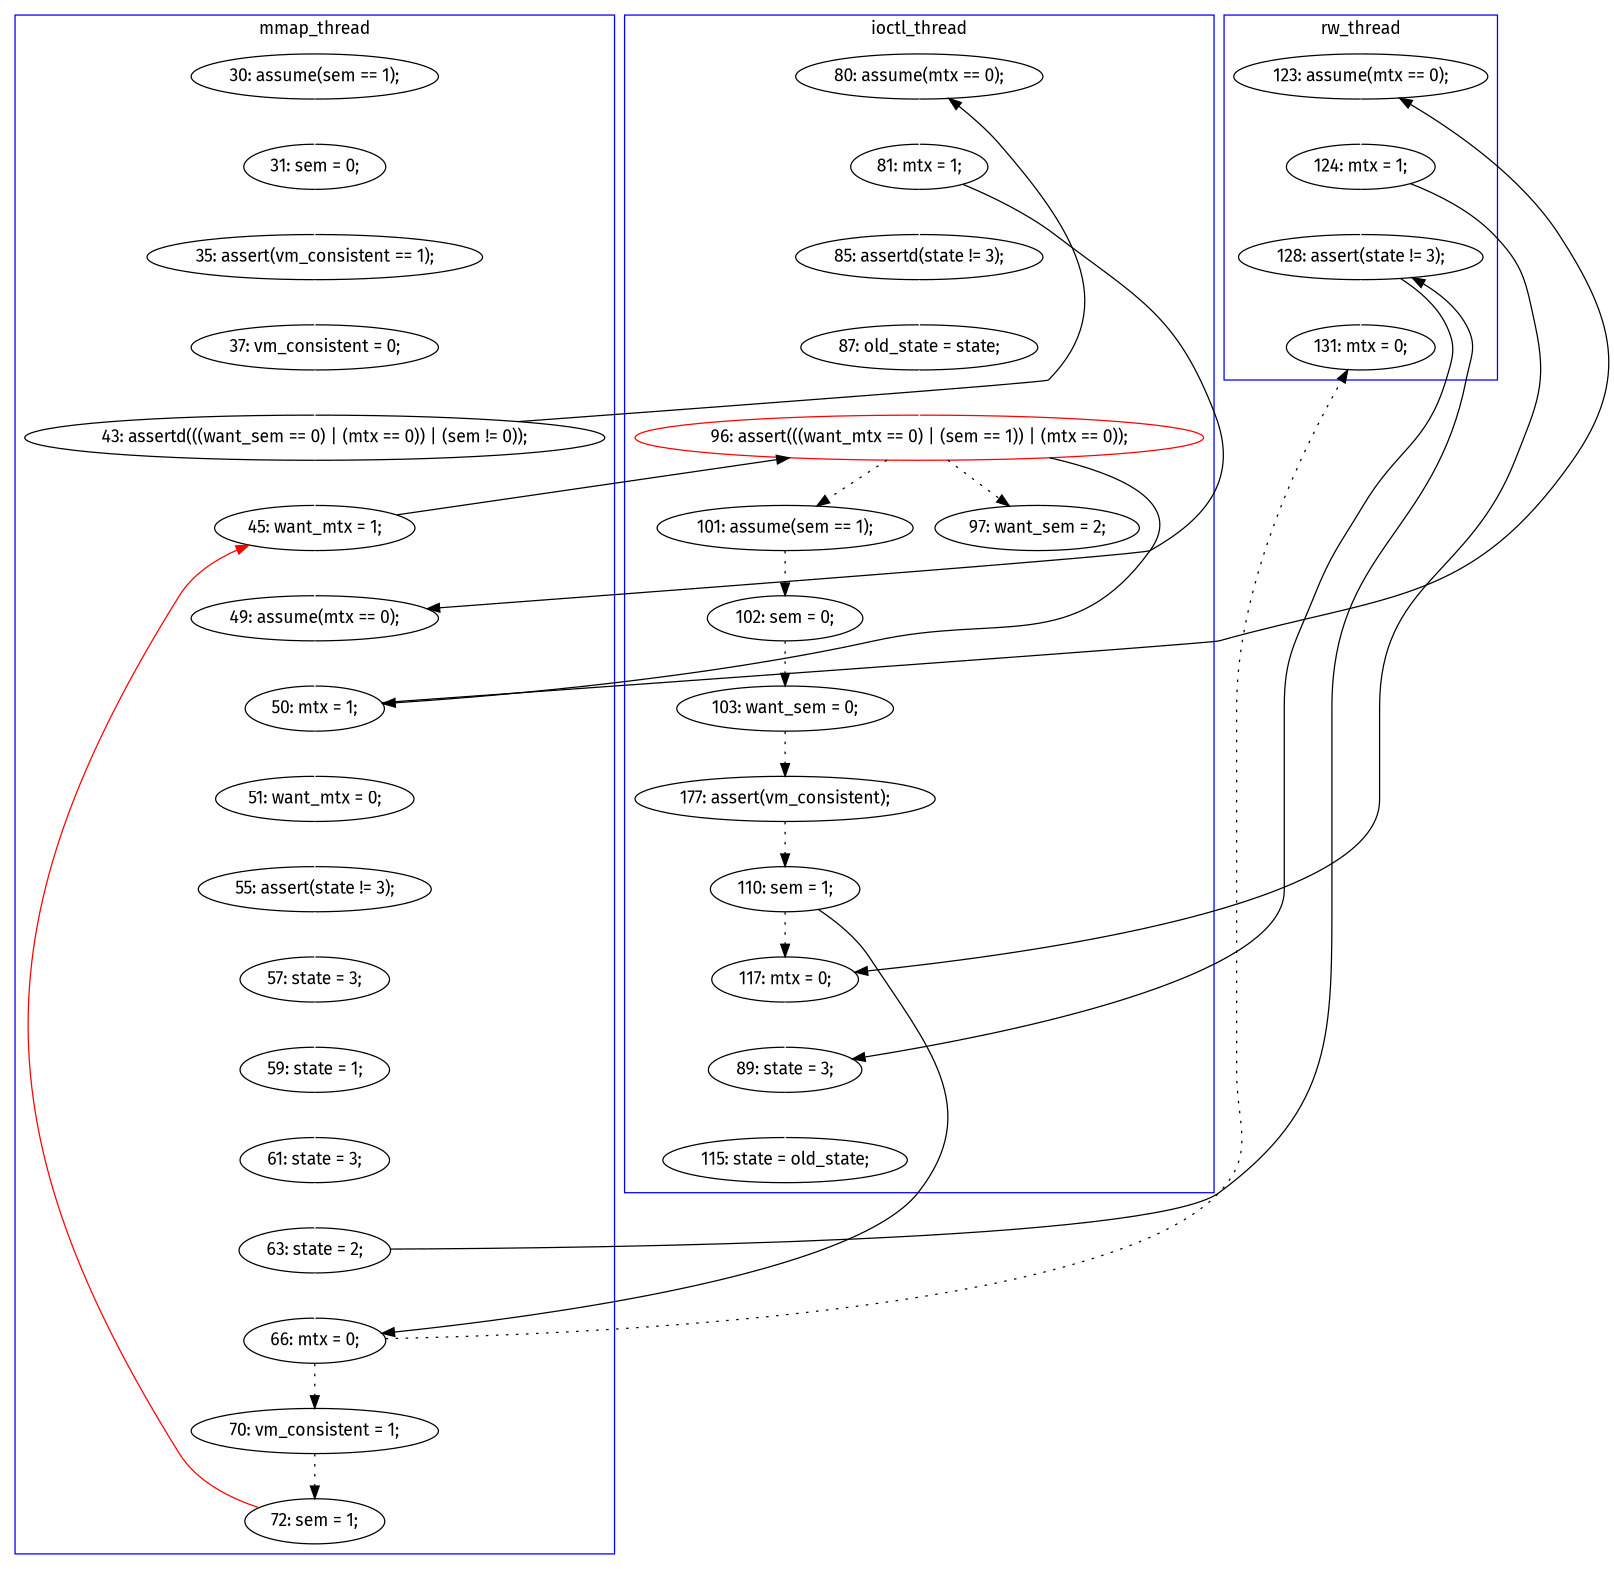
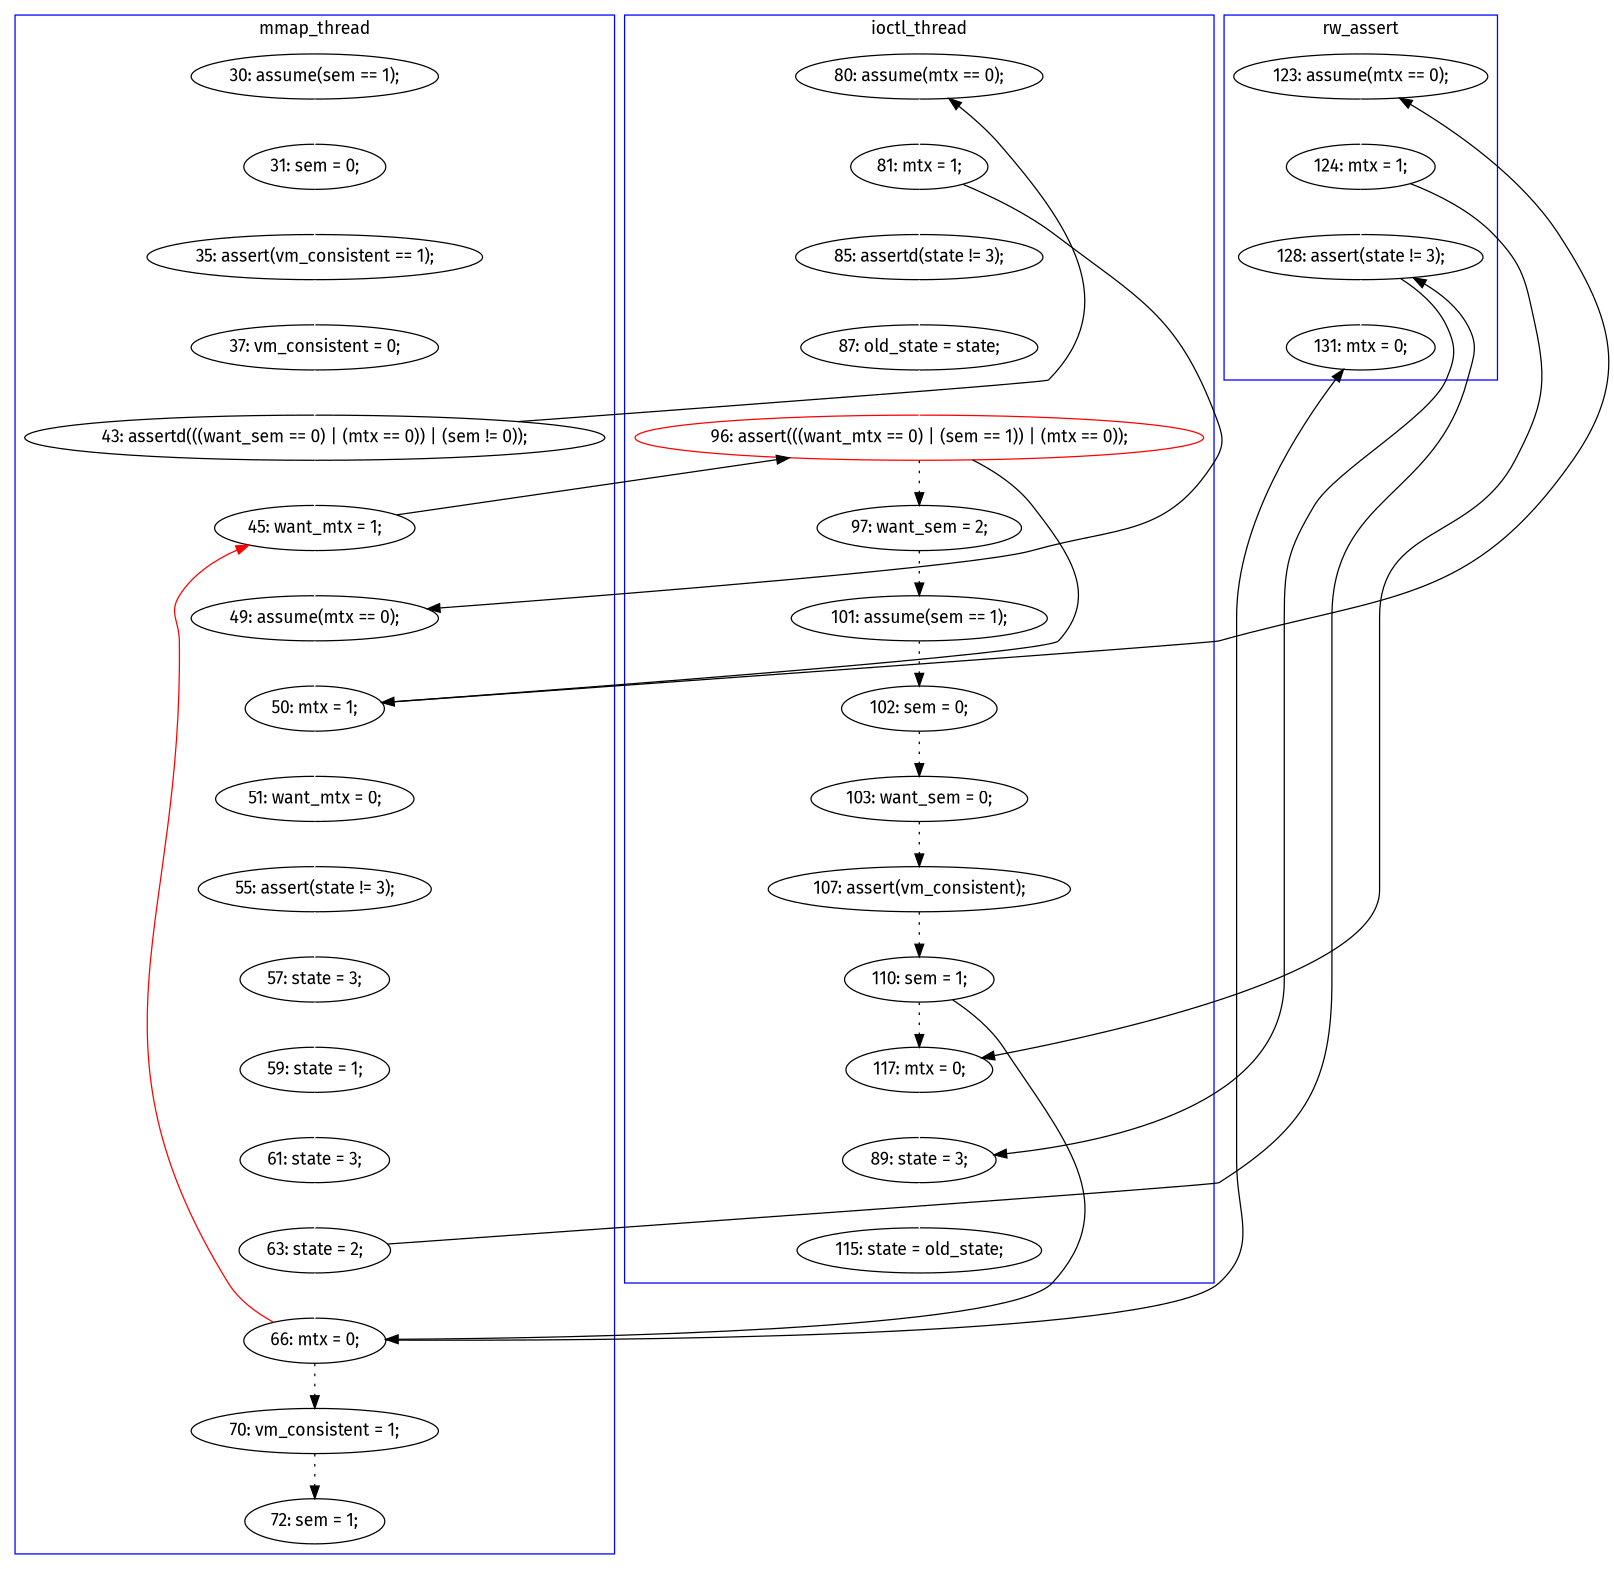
(1361, 29) -> (1361, 29)
(857, 480) -> (919, 559)
(785, 799) -> (919, 889)
(29, 1036) -> (153, 939)
(1176, 1222) -> (1242, 1242)
